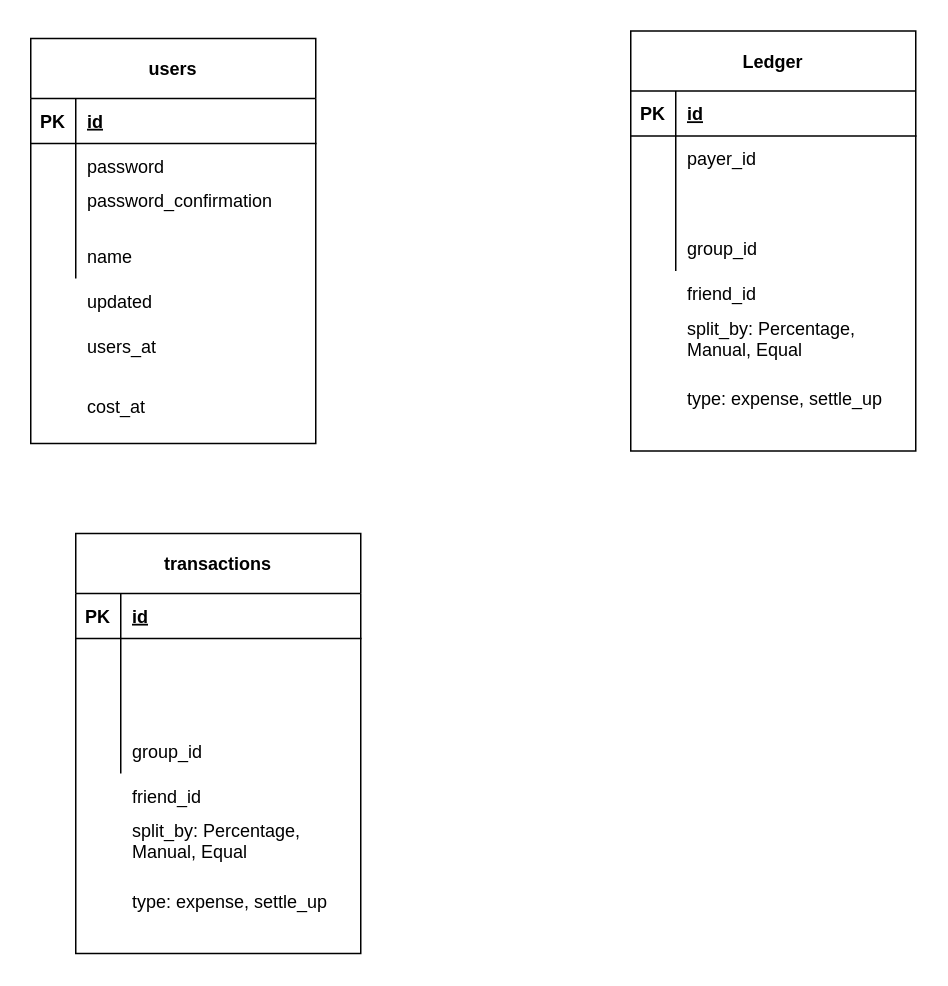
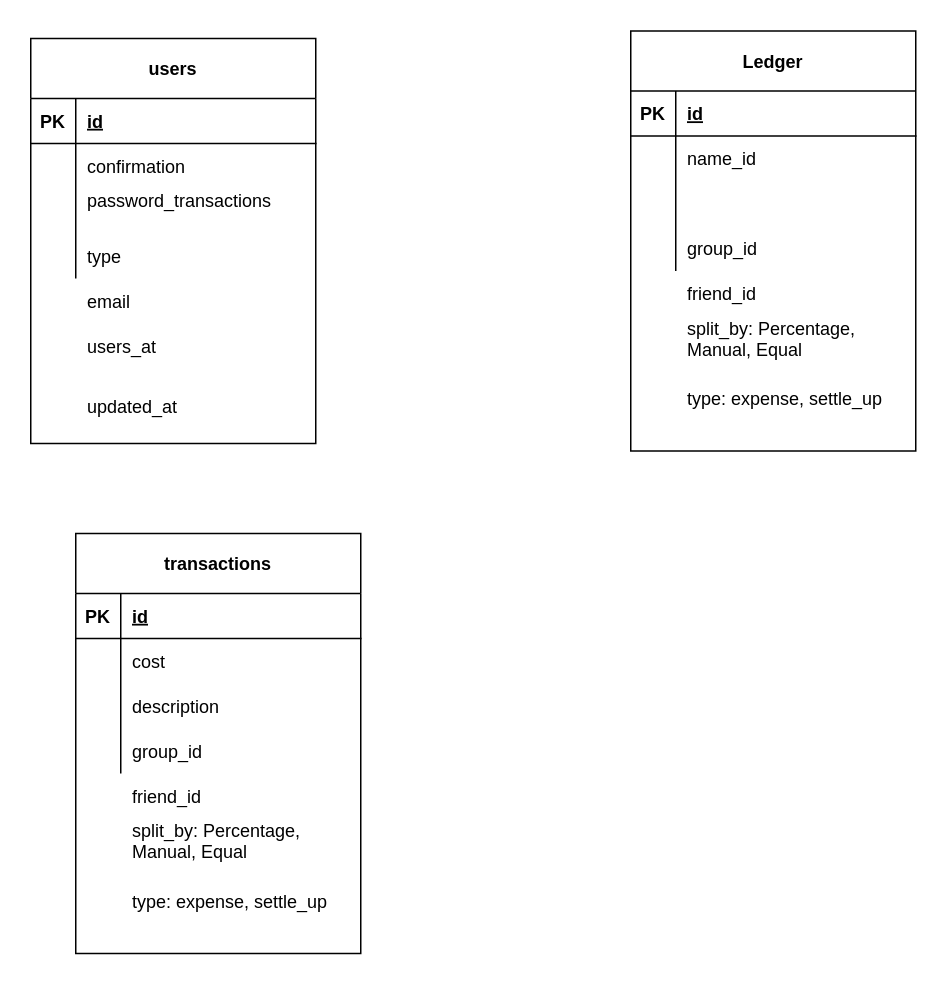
(725, 159) -> (720, 159)
(127, 167) -> (143, 167)
(188, 201) -> (191, 201)
(107, 257) -> (107, 257)
(122, 302) -> (108, 302)
(122, 407) -> (137, 407)
none -> (241, 661)
none -> (241, 706)
